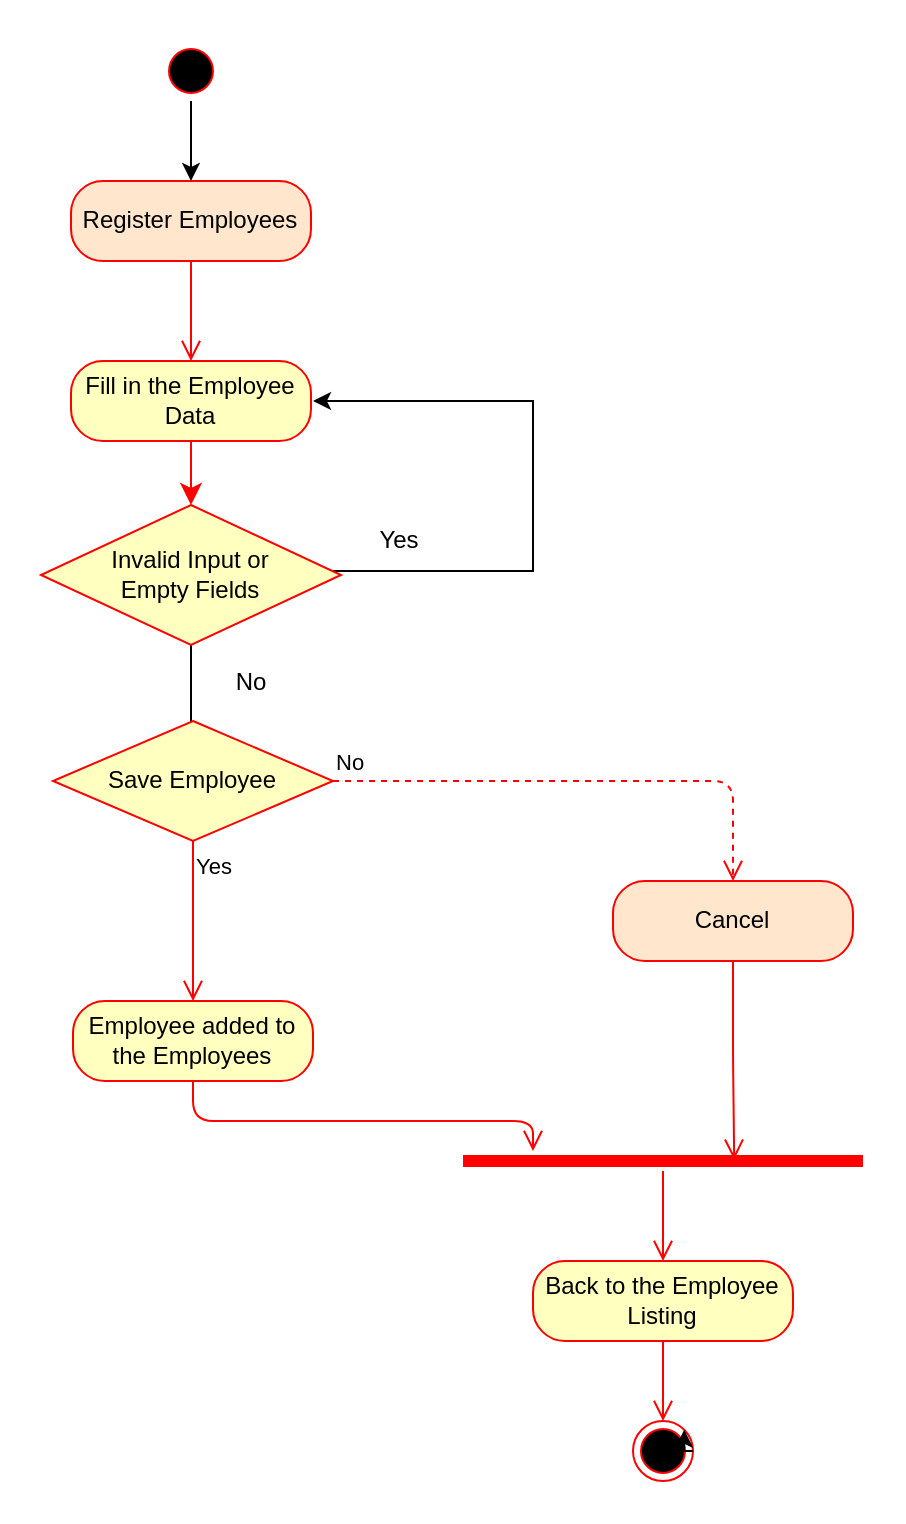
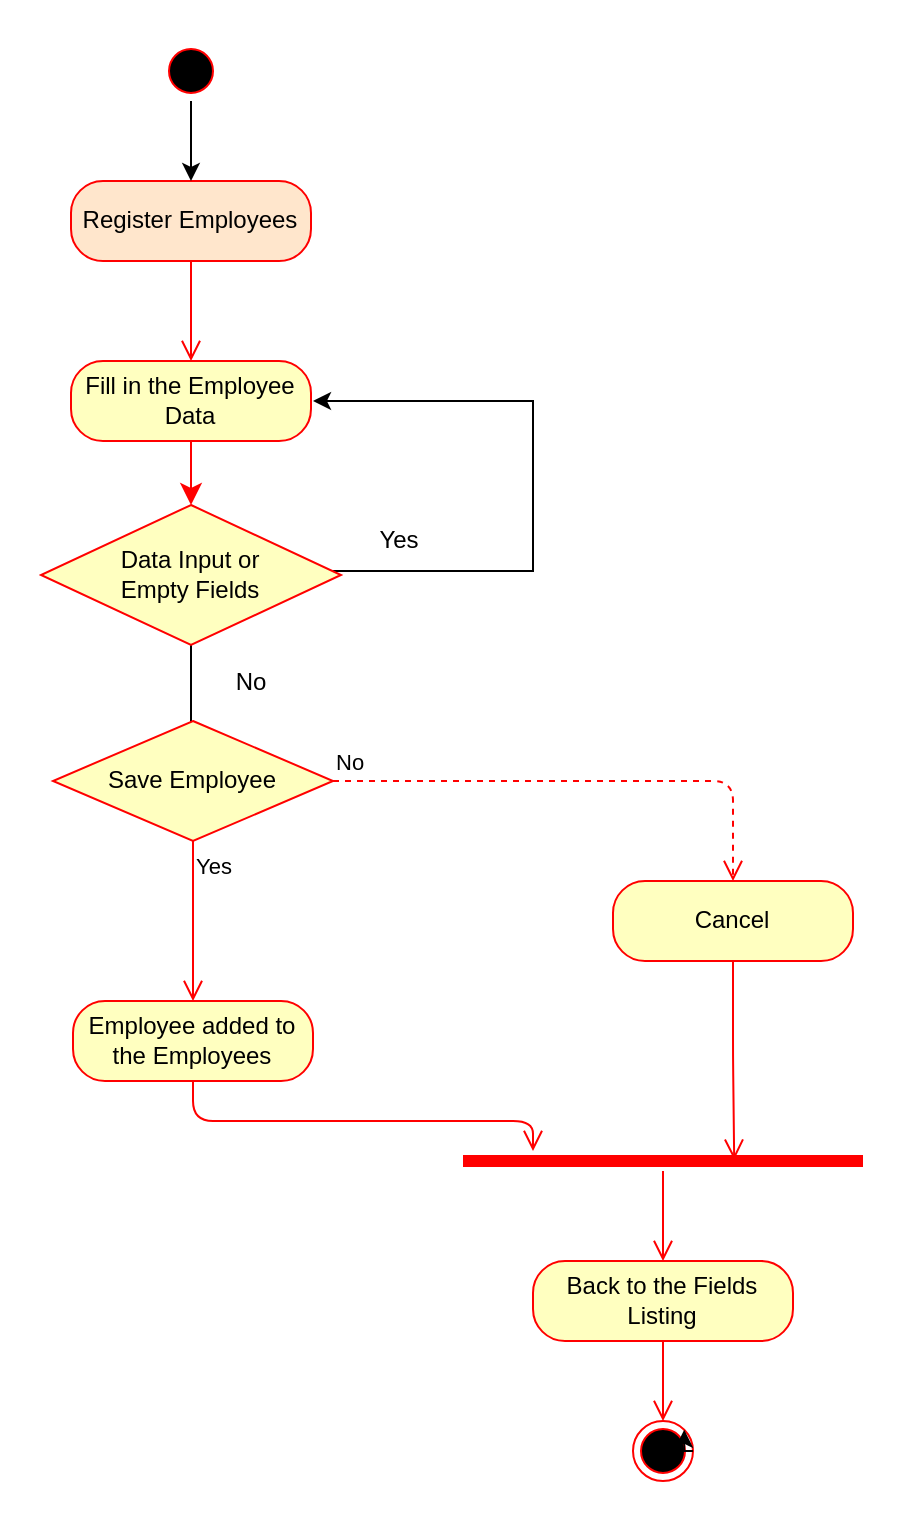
(191, 575) -> (191, 575)
(733, 921) -> (733, 921)
(663, 1301) -> (663, 1301)
